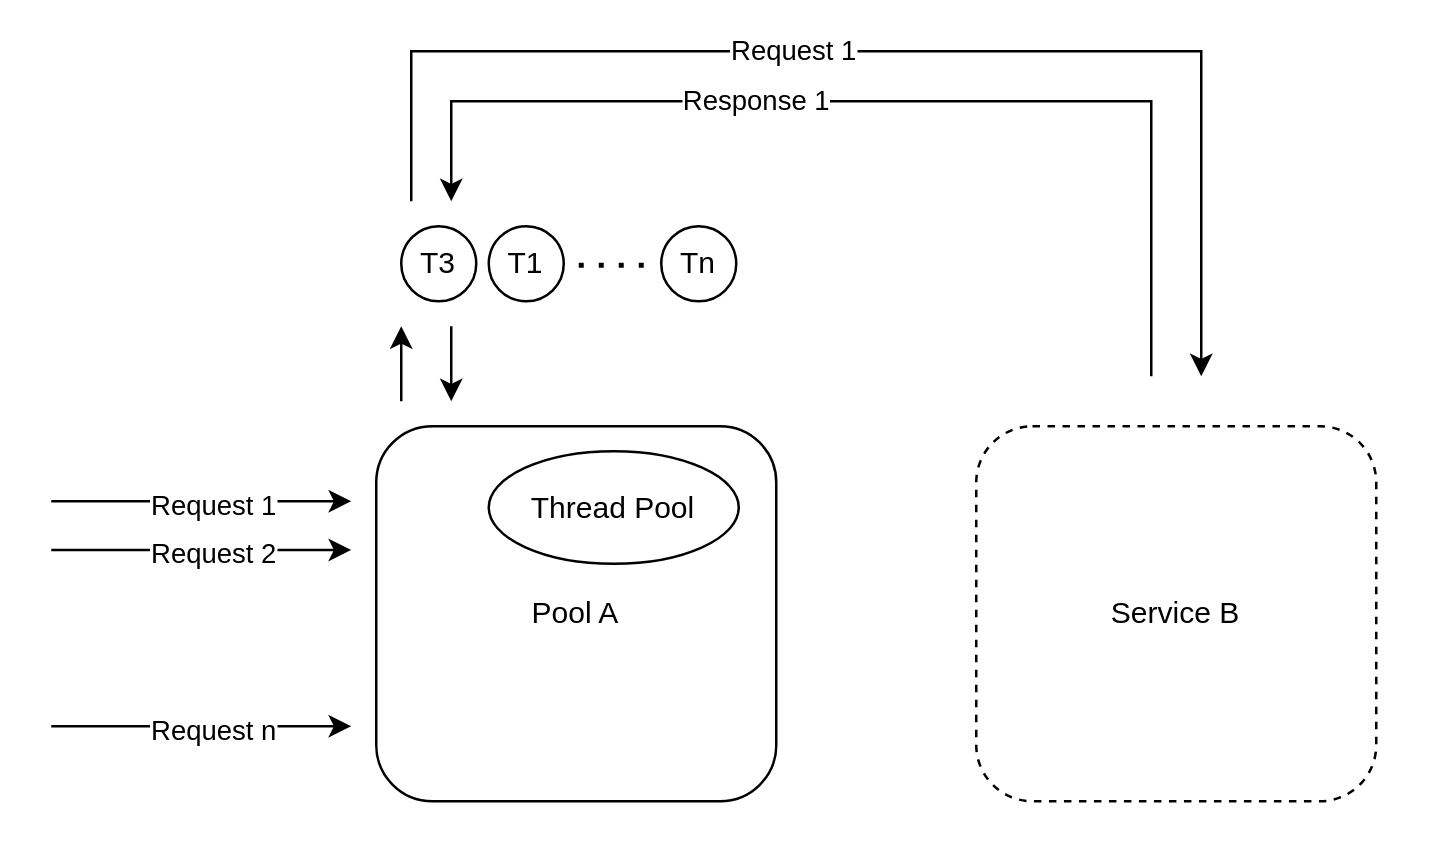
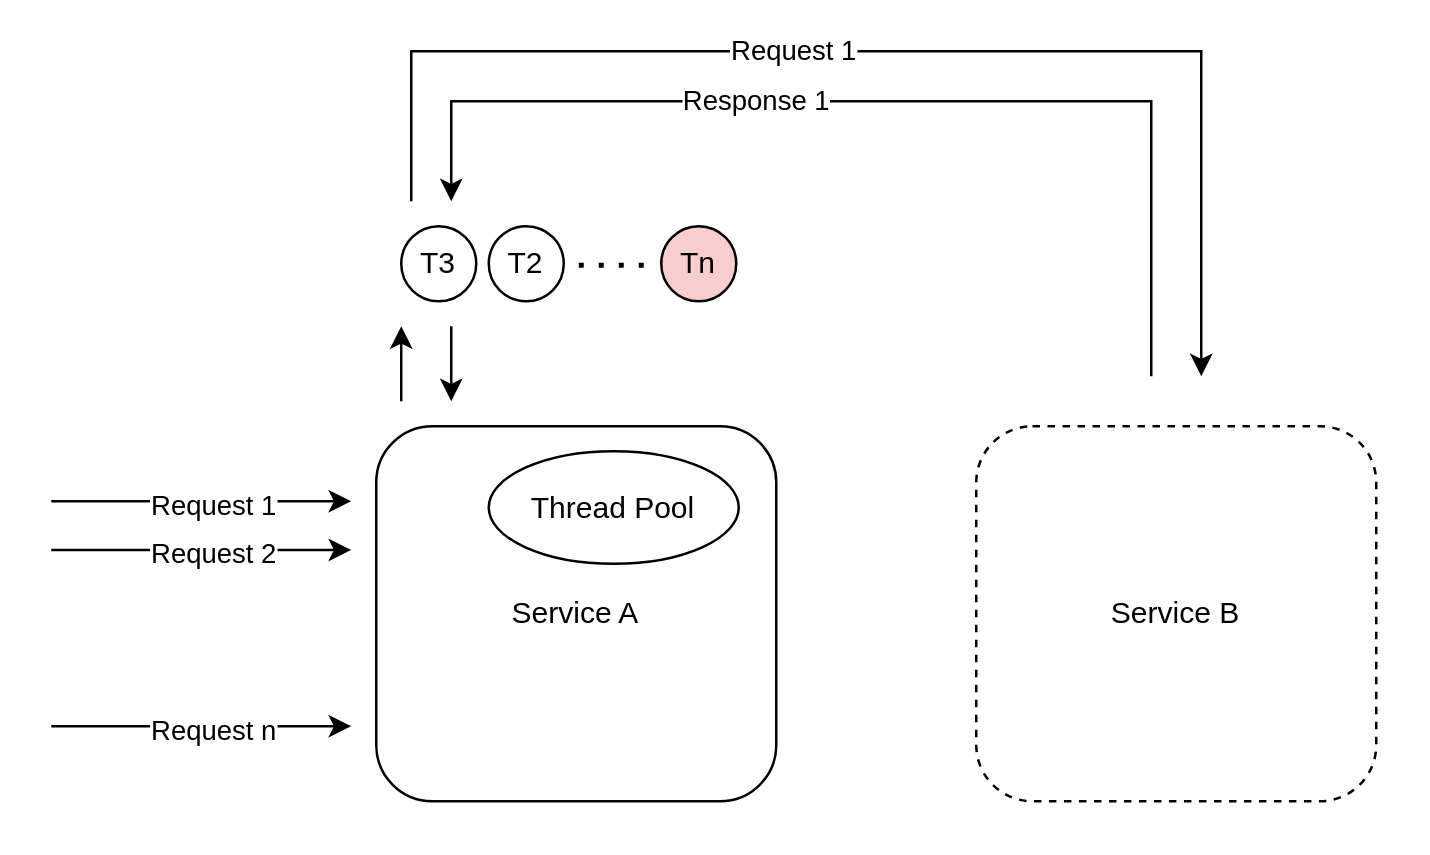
(526, 264) -> (526, 264)
(699, 264) -> (699, 264)
(576, 614) -> (576, 614)
